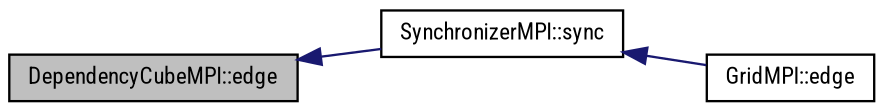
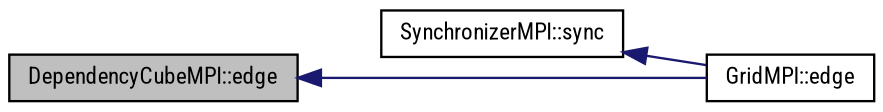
(351, 53) -> (514, 78)
